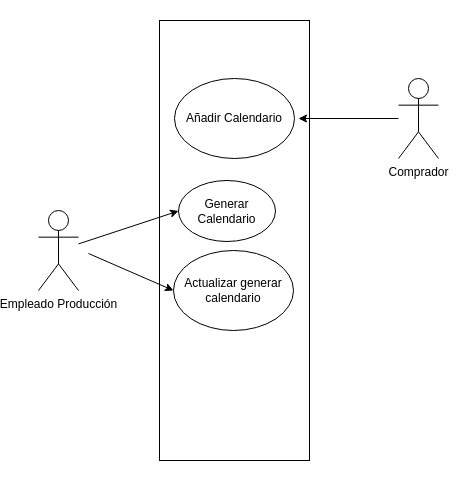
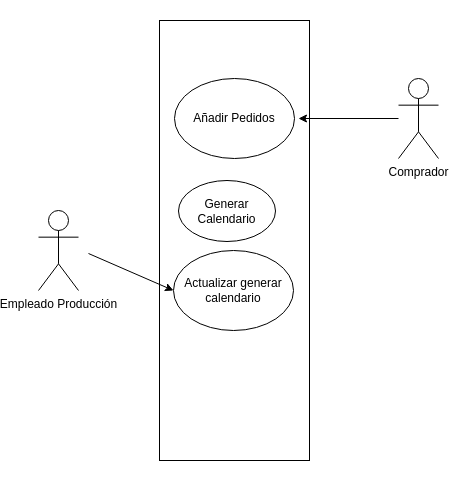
(235, 119) -> (235, 119)
(125, 228) -> none
